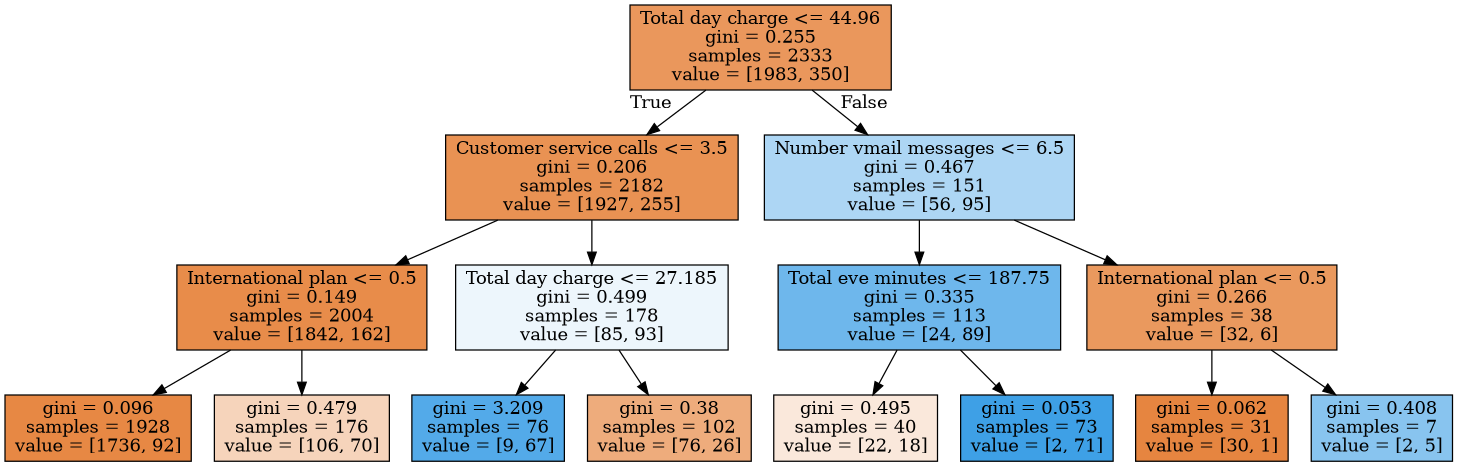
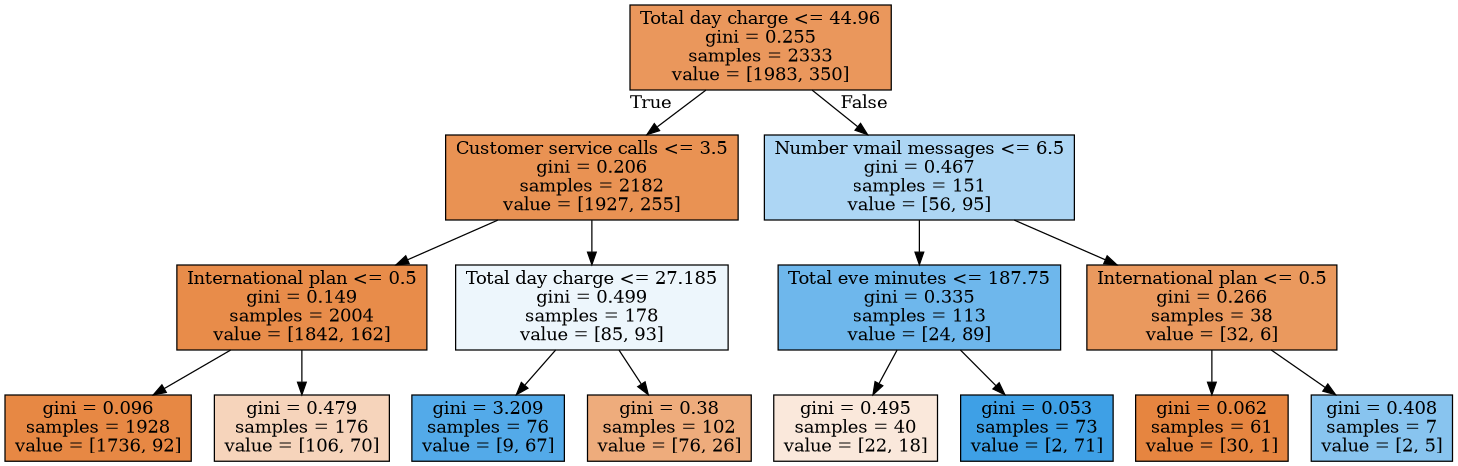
(1212, 428) -> (1212, 428)
